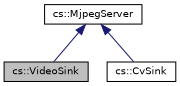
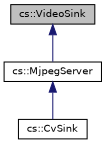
(66, 47) -> (53, 48)
